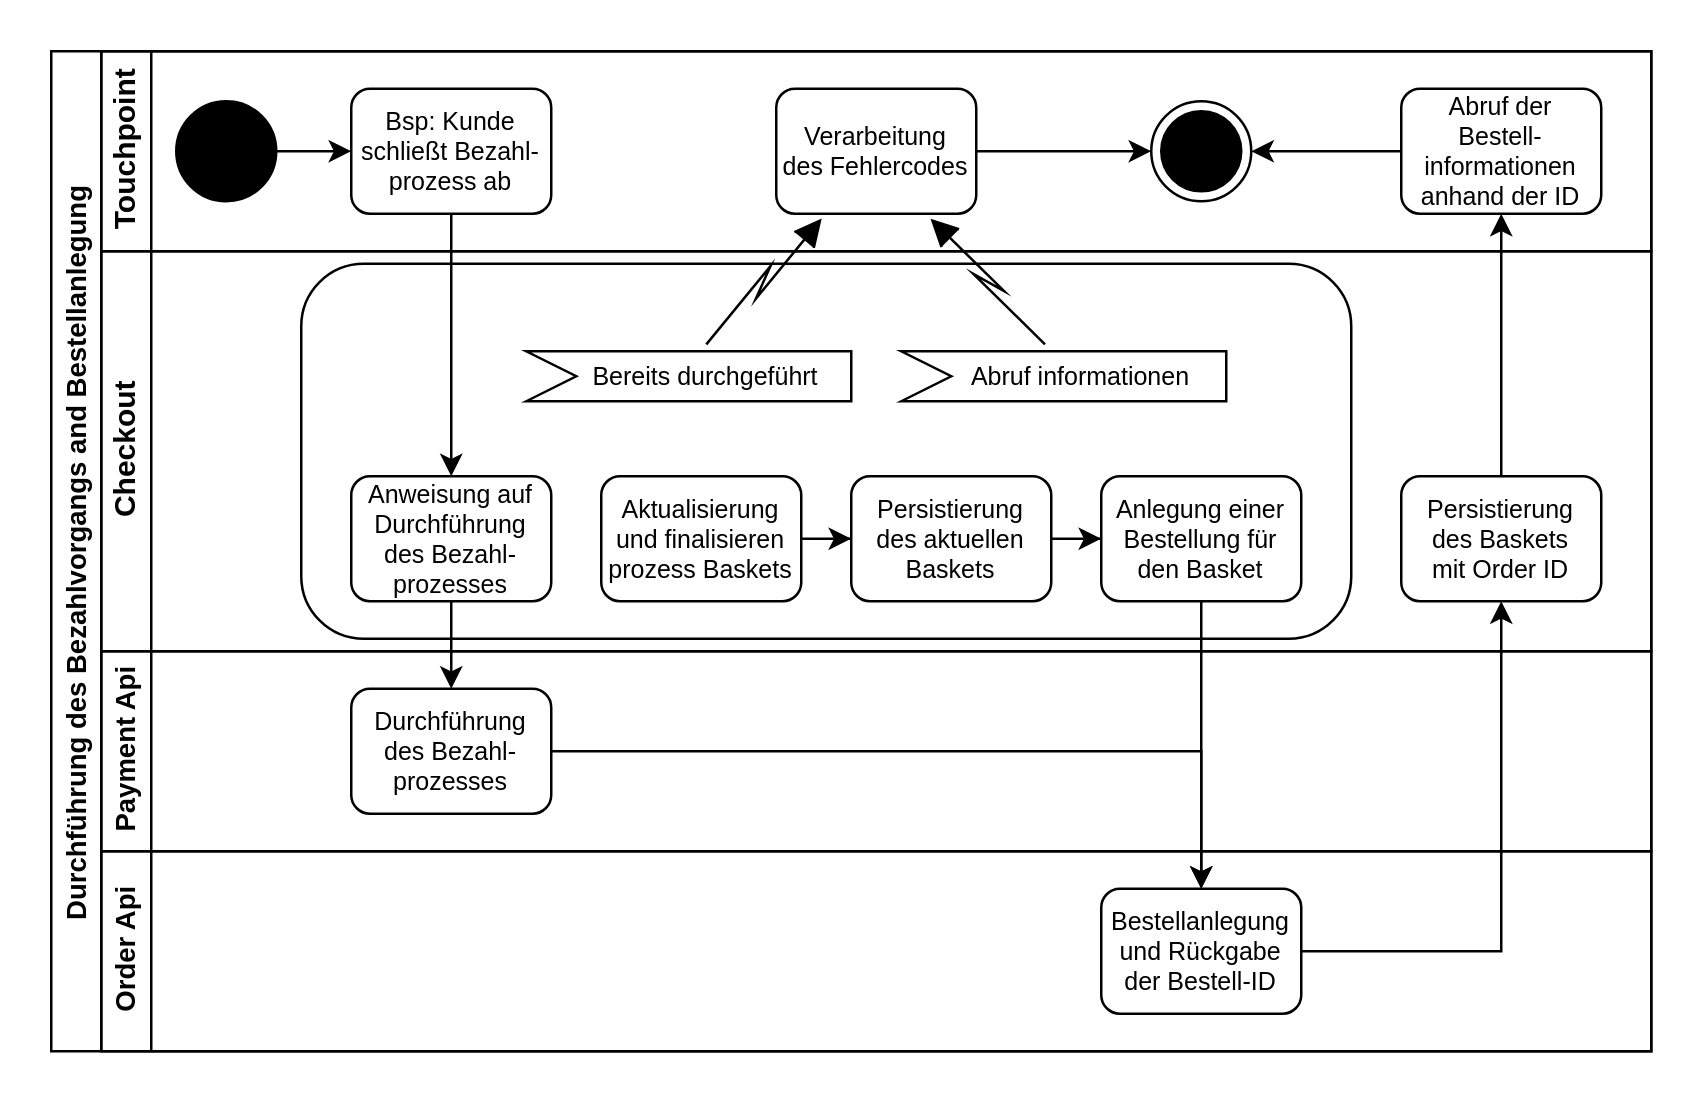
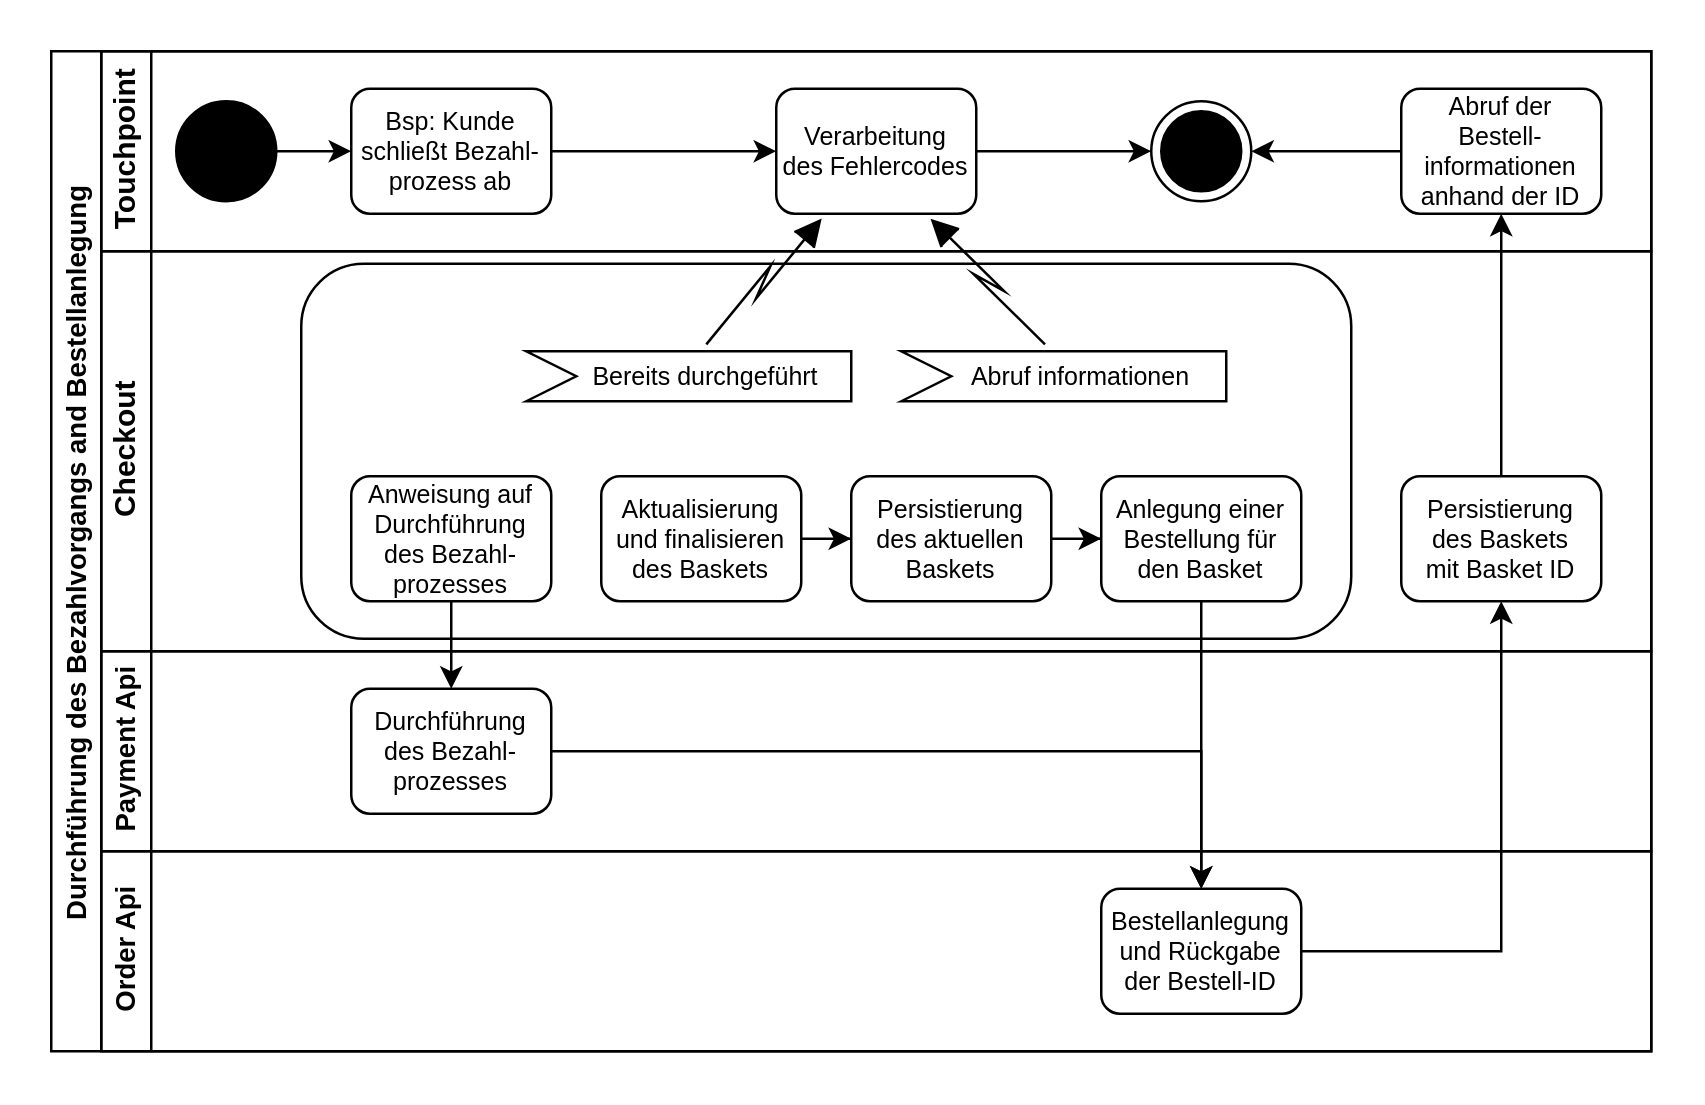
(451, 337) -> (655, 151)
(700, 509) -> (700, 509)
(1500, 509) -> (1500, 509)
